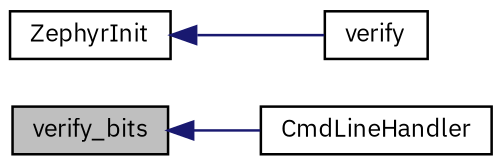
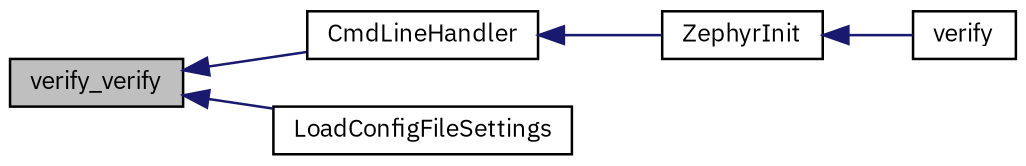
none -> (613, 35)
(90, 130) -> (97, 83)
none -> (423, 130)
